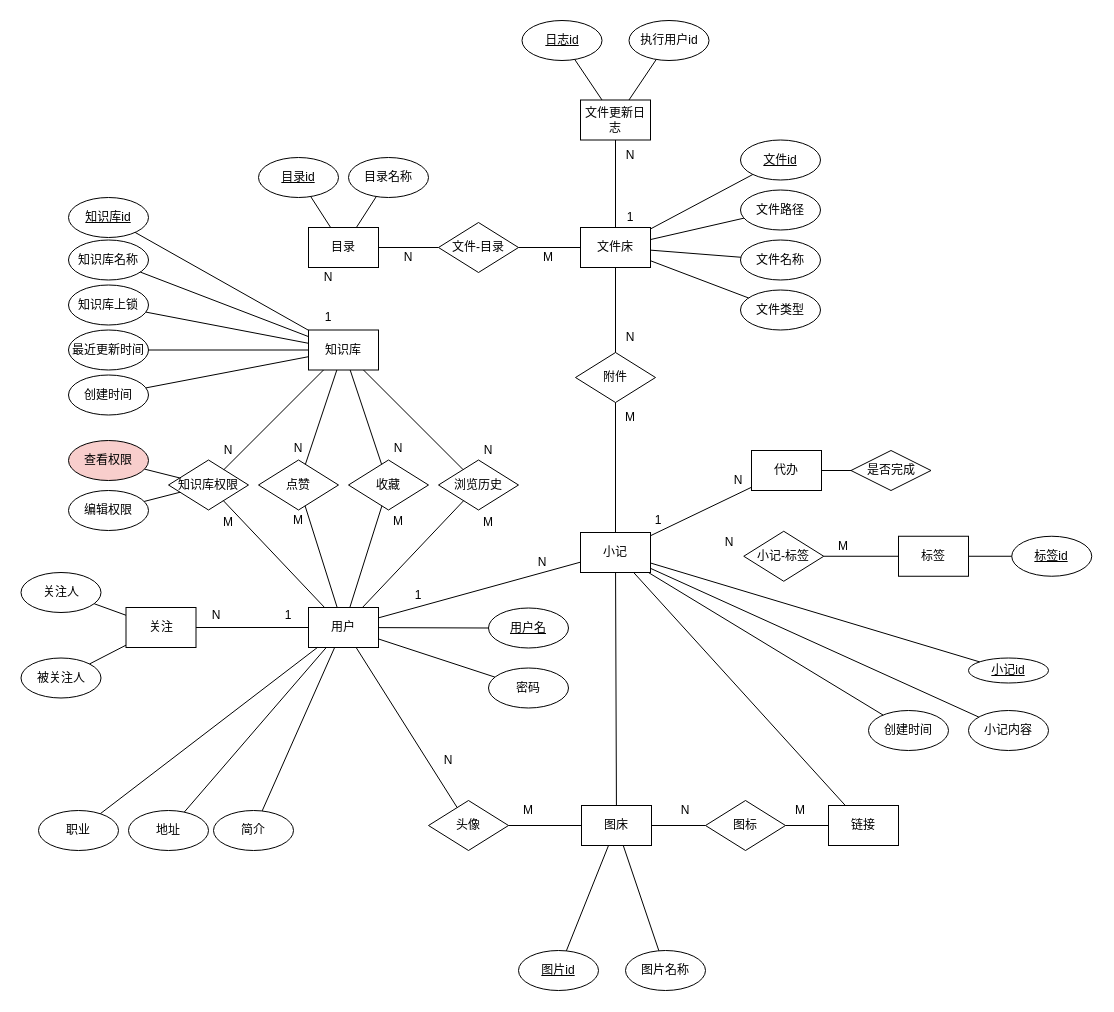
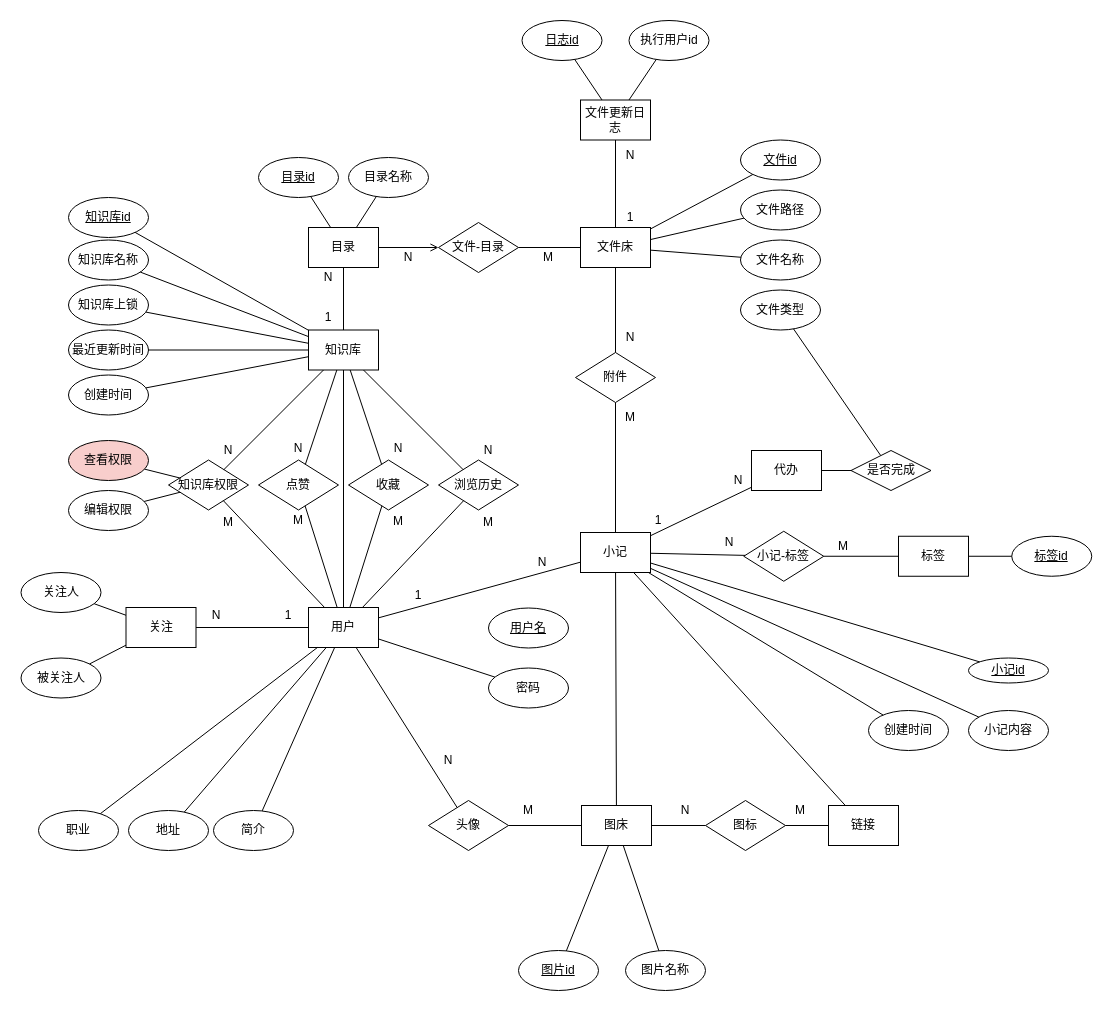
(433, 248) -> (432, 248)
(700, 279) -> (837, 392)
none -> (344, 299)
none -> (698, 554)
(434, 628) -> (344, 489)
